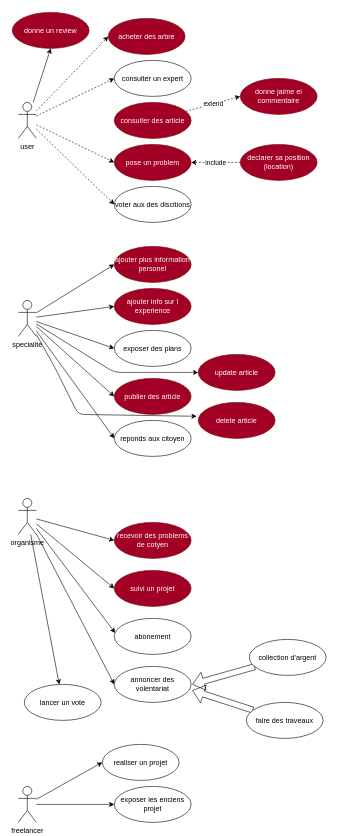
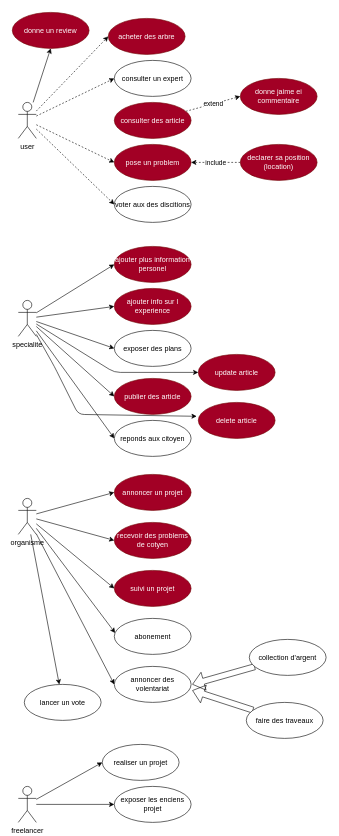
none -> (153, 492)
none -> (73, 504)
